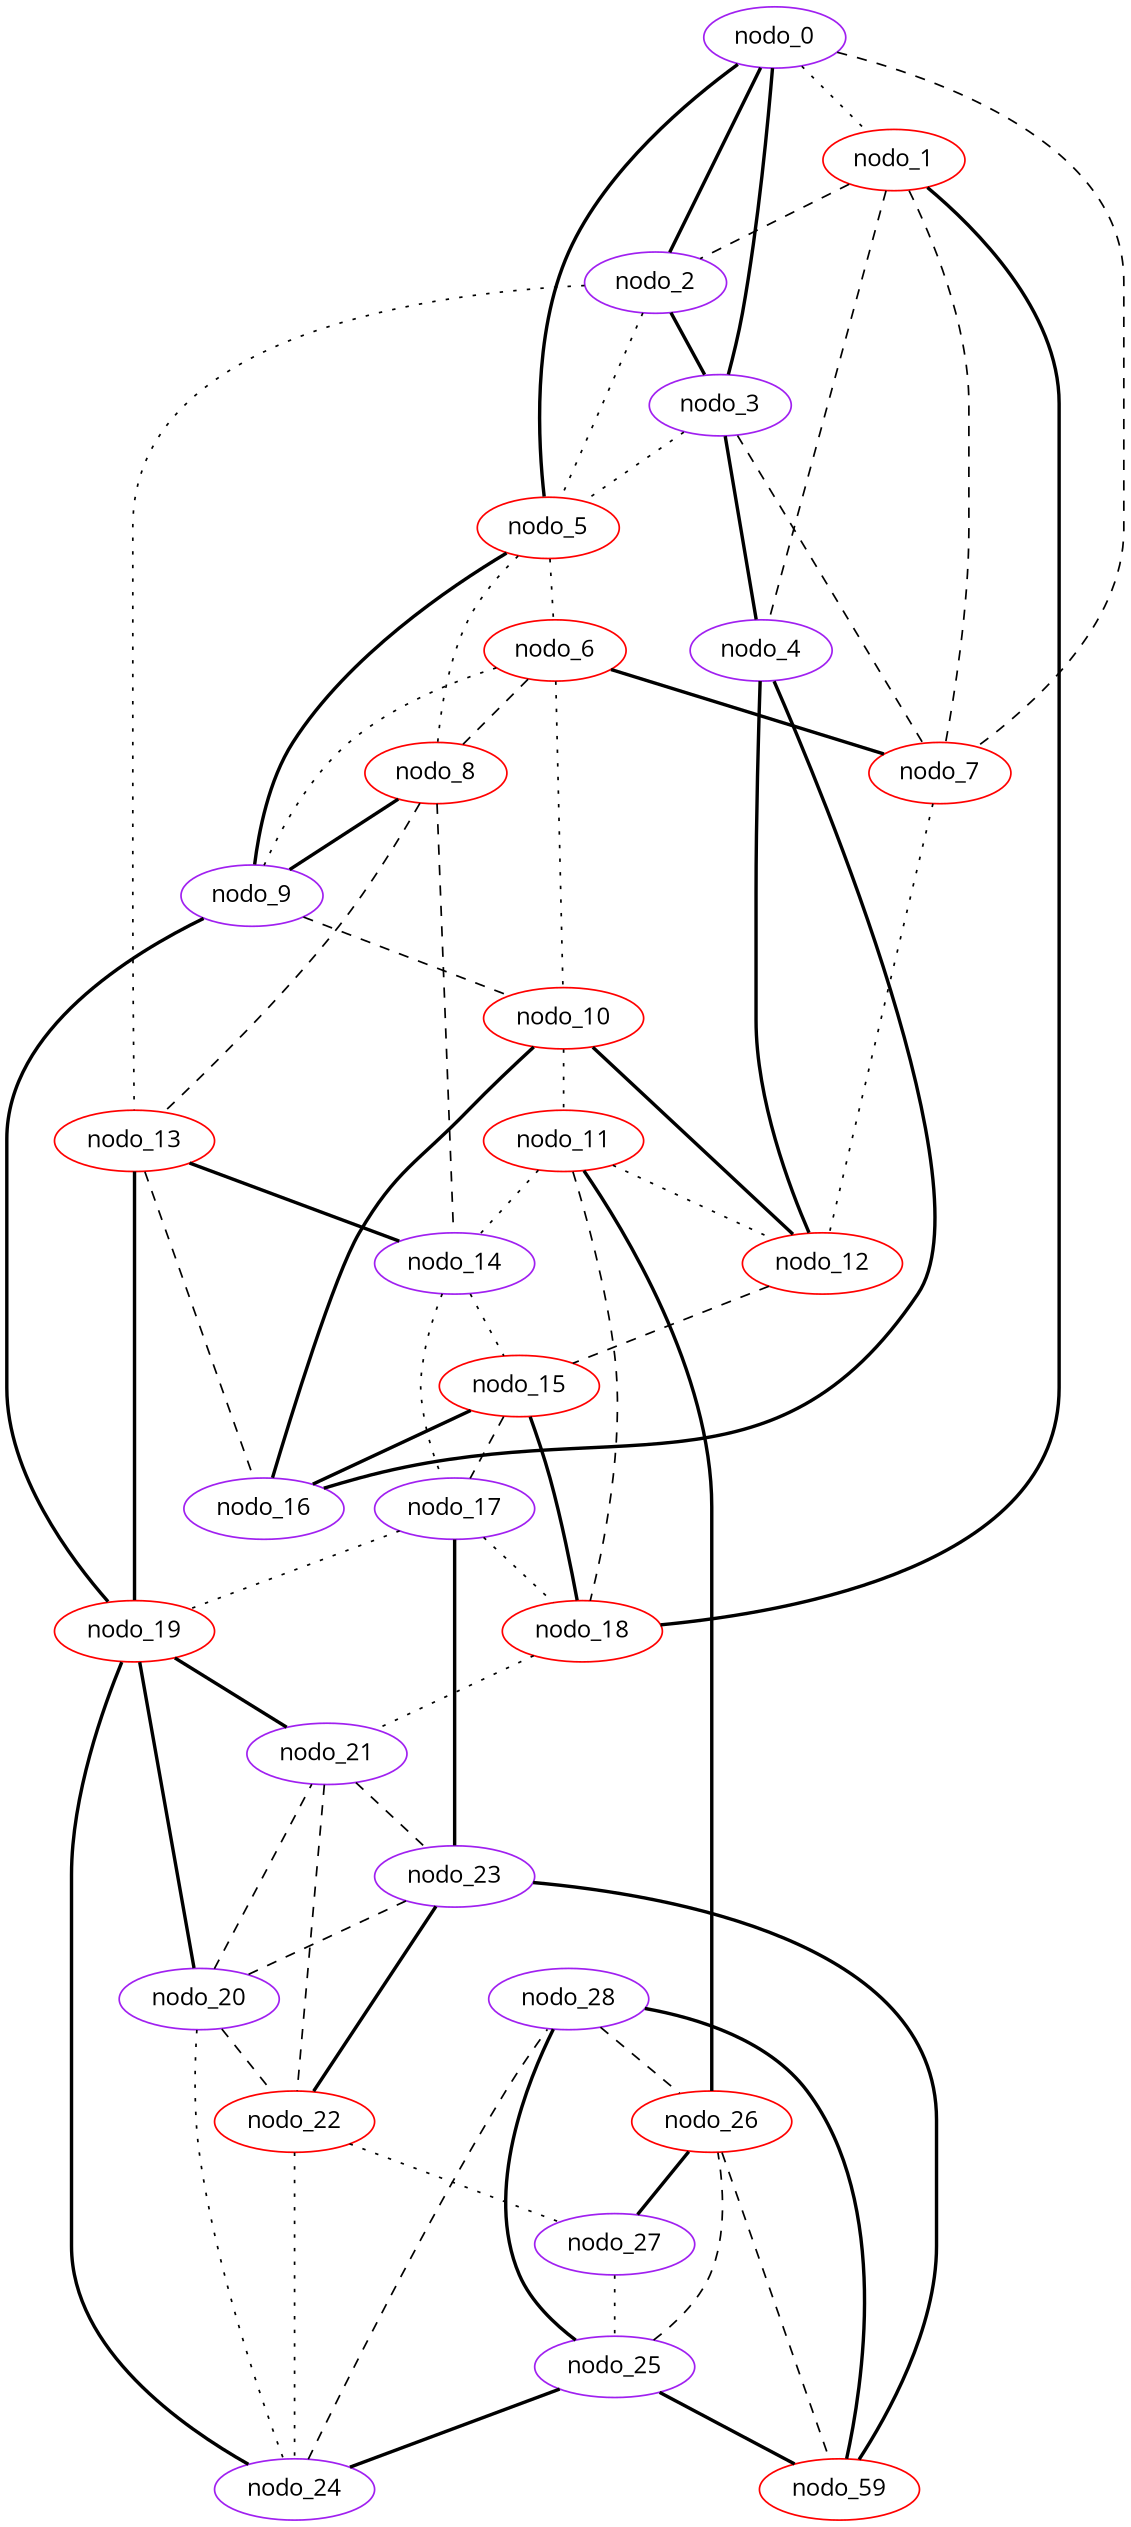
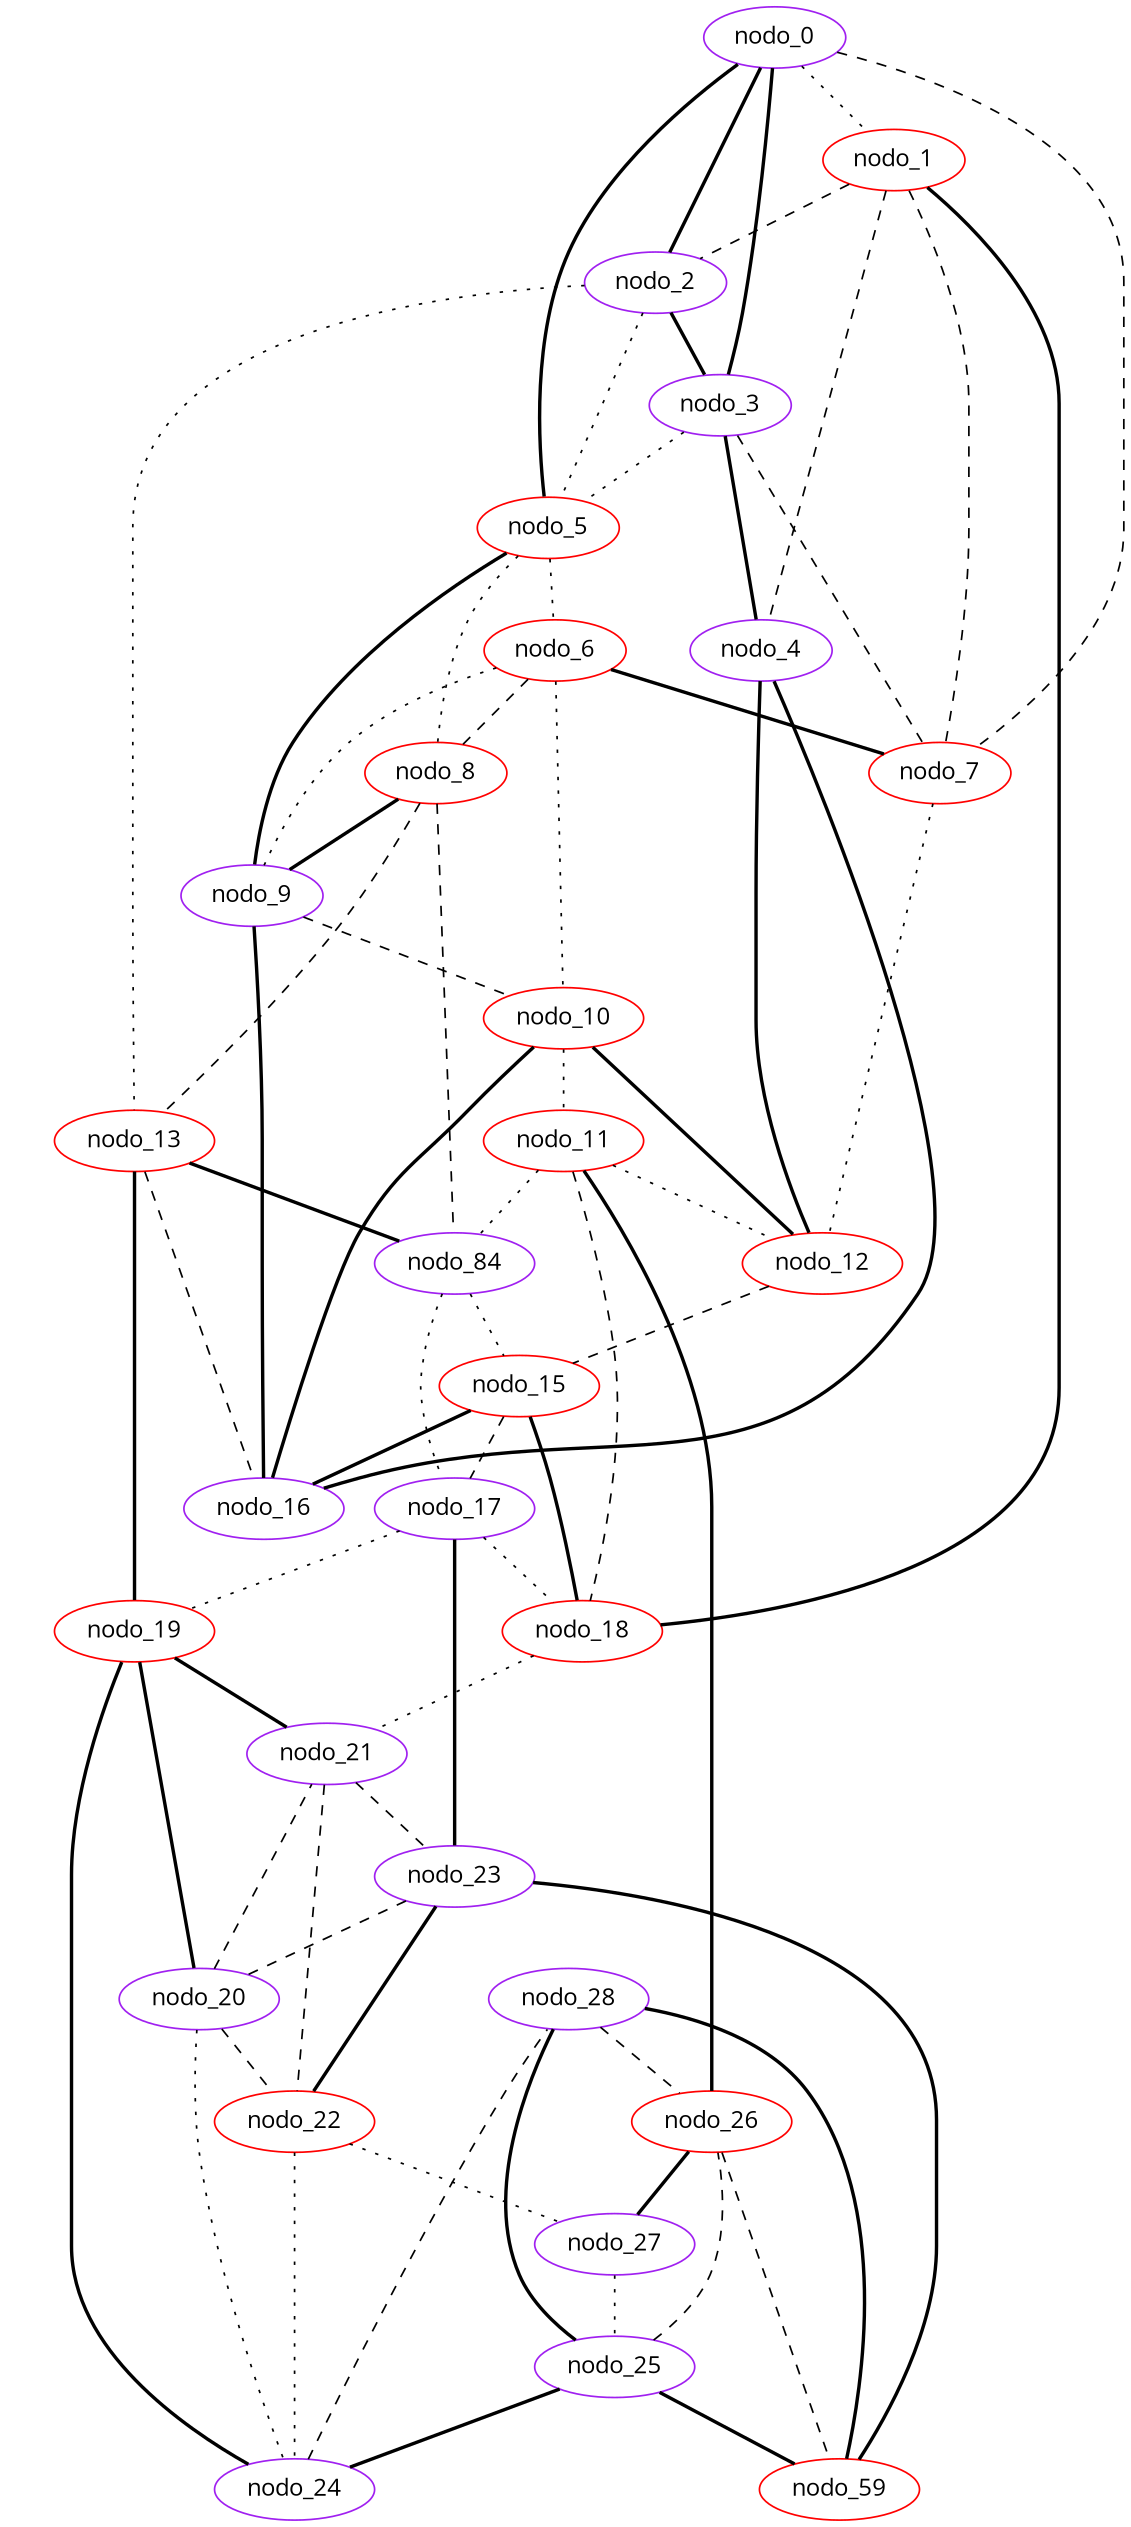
(7, 1229) -> (262, 1202)
(455, 1263) -> (455, 1263)
